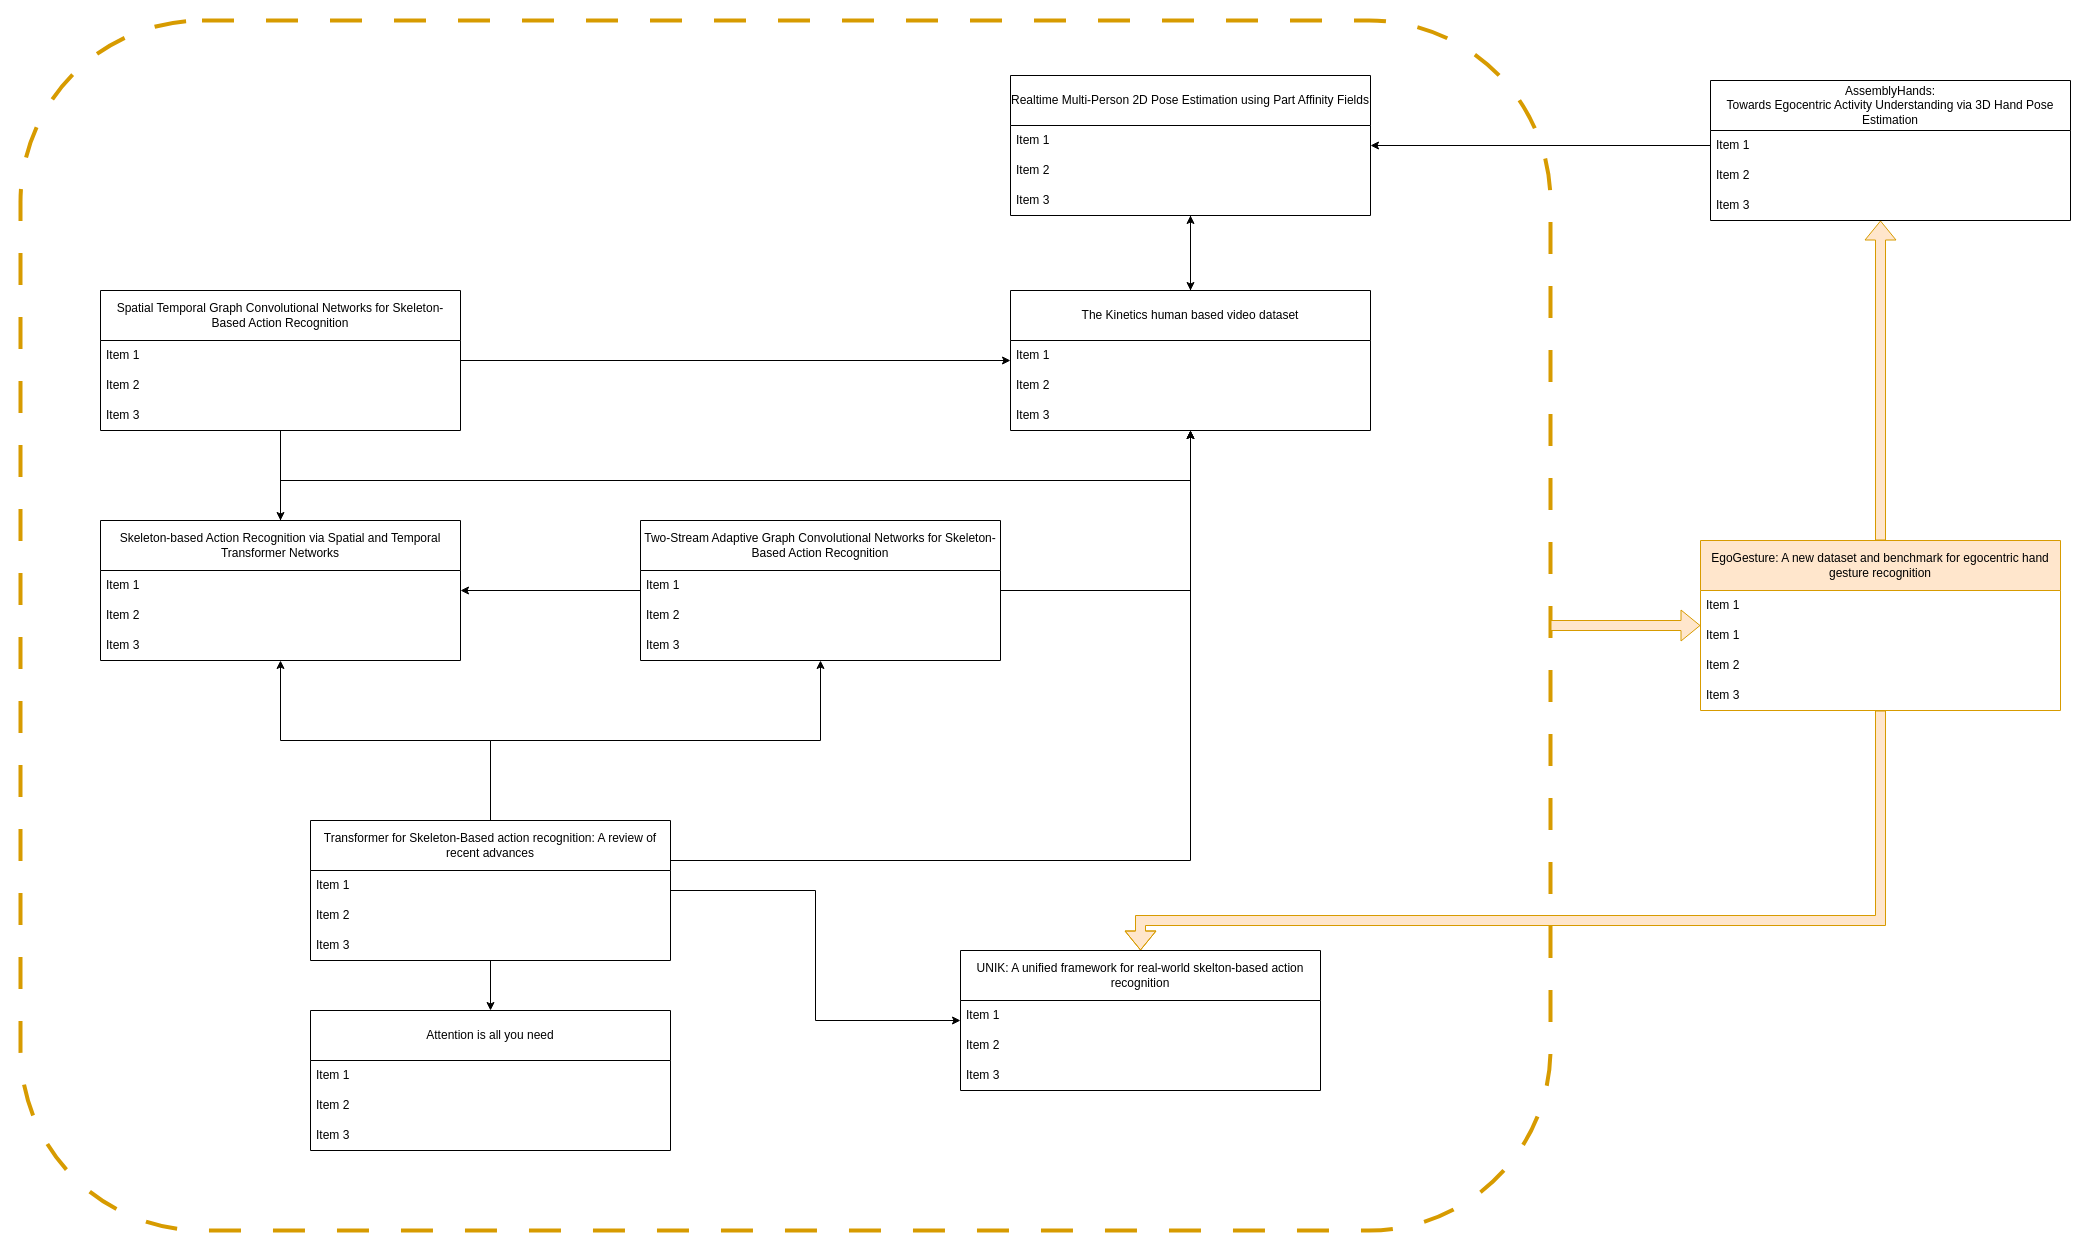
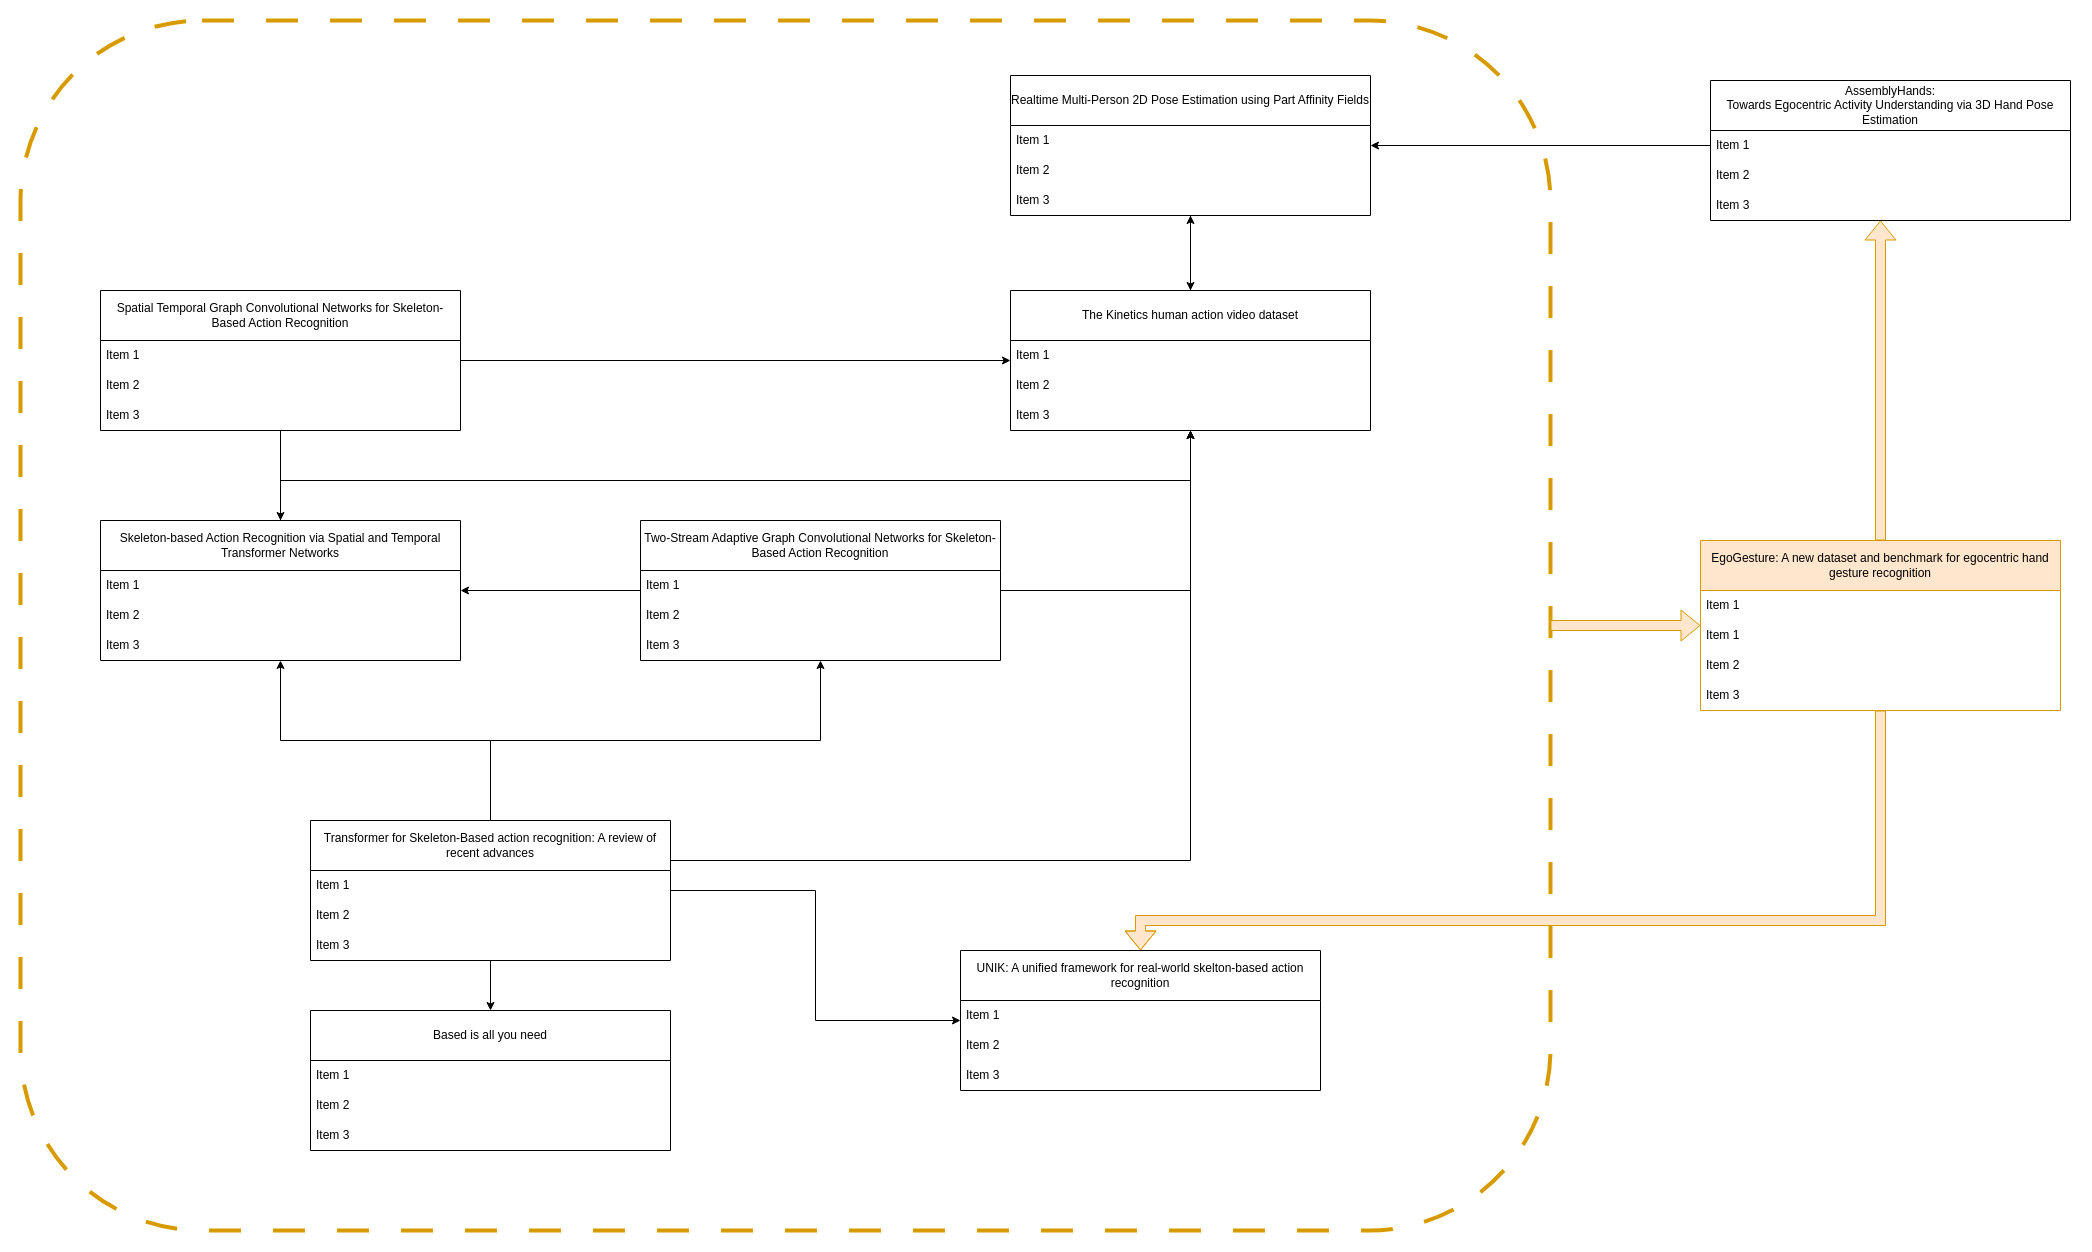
(1191, 316) -> (1191, 316)
(491, 1036) -> (491, 1036)
